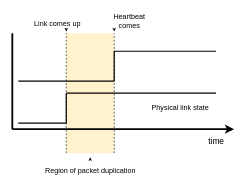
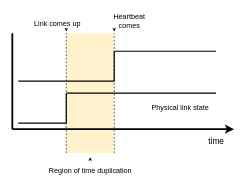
(91, 171) -> (91, 171)
